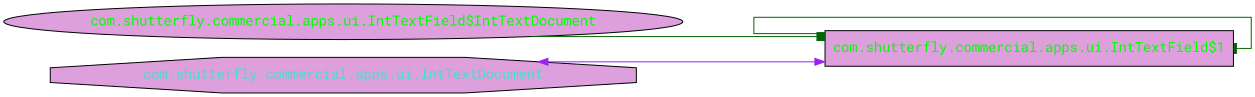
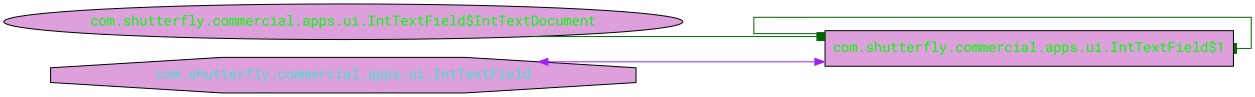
(343, 75) -> (343, 75)
